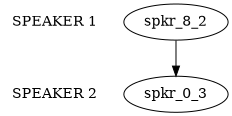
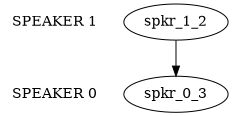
(176, 22) -> (176, 22)
(55, 94) -> (55, 94)
